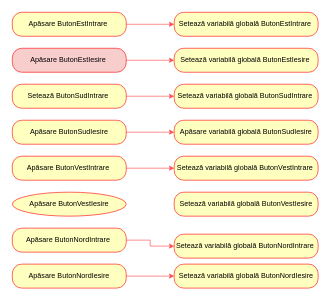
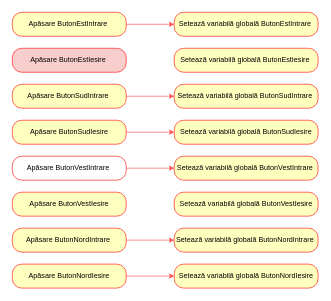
(168, 60) -> none
(69, 96) -> (69, 96)
(246, 132) -> (246, 132)
(69, 168) -> (69, 168)
(69, 204) -> (69, 204)
(246, 246) -> (246, 240)
